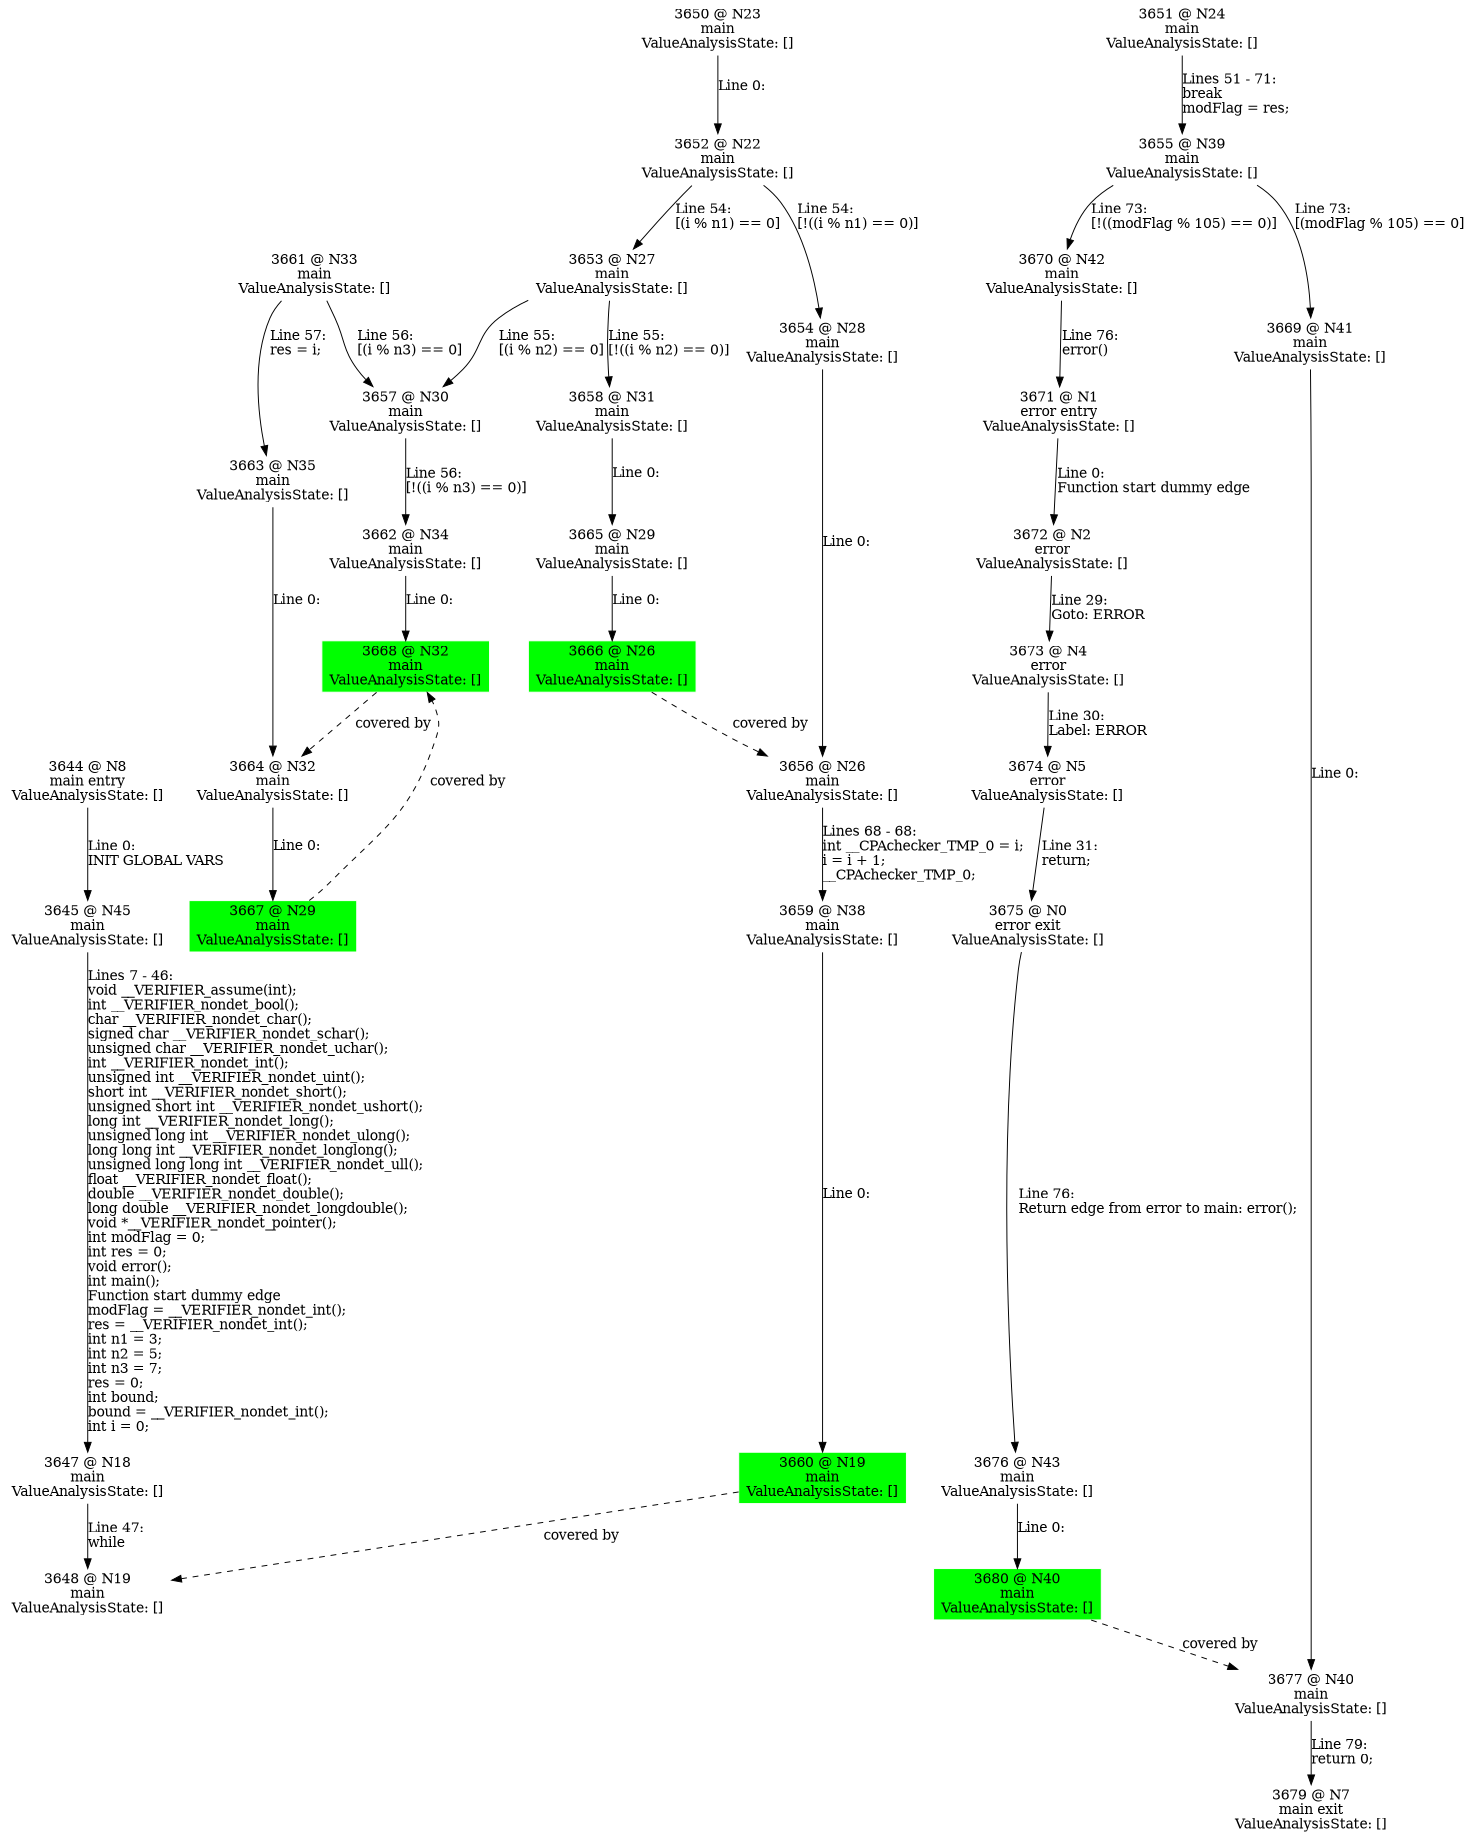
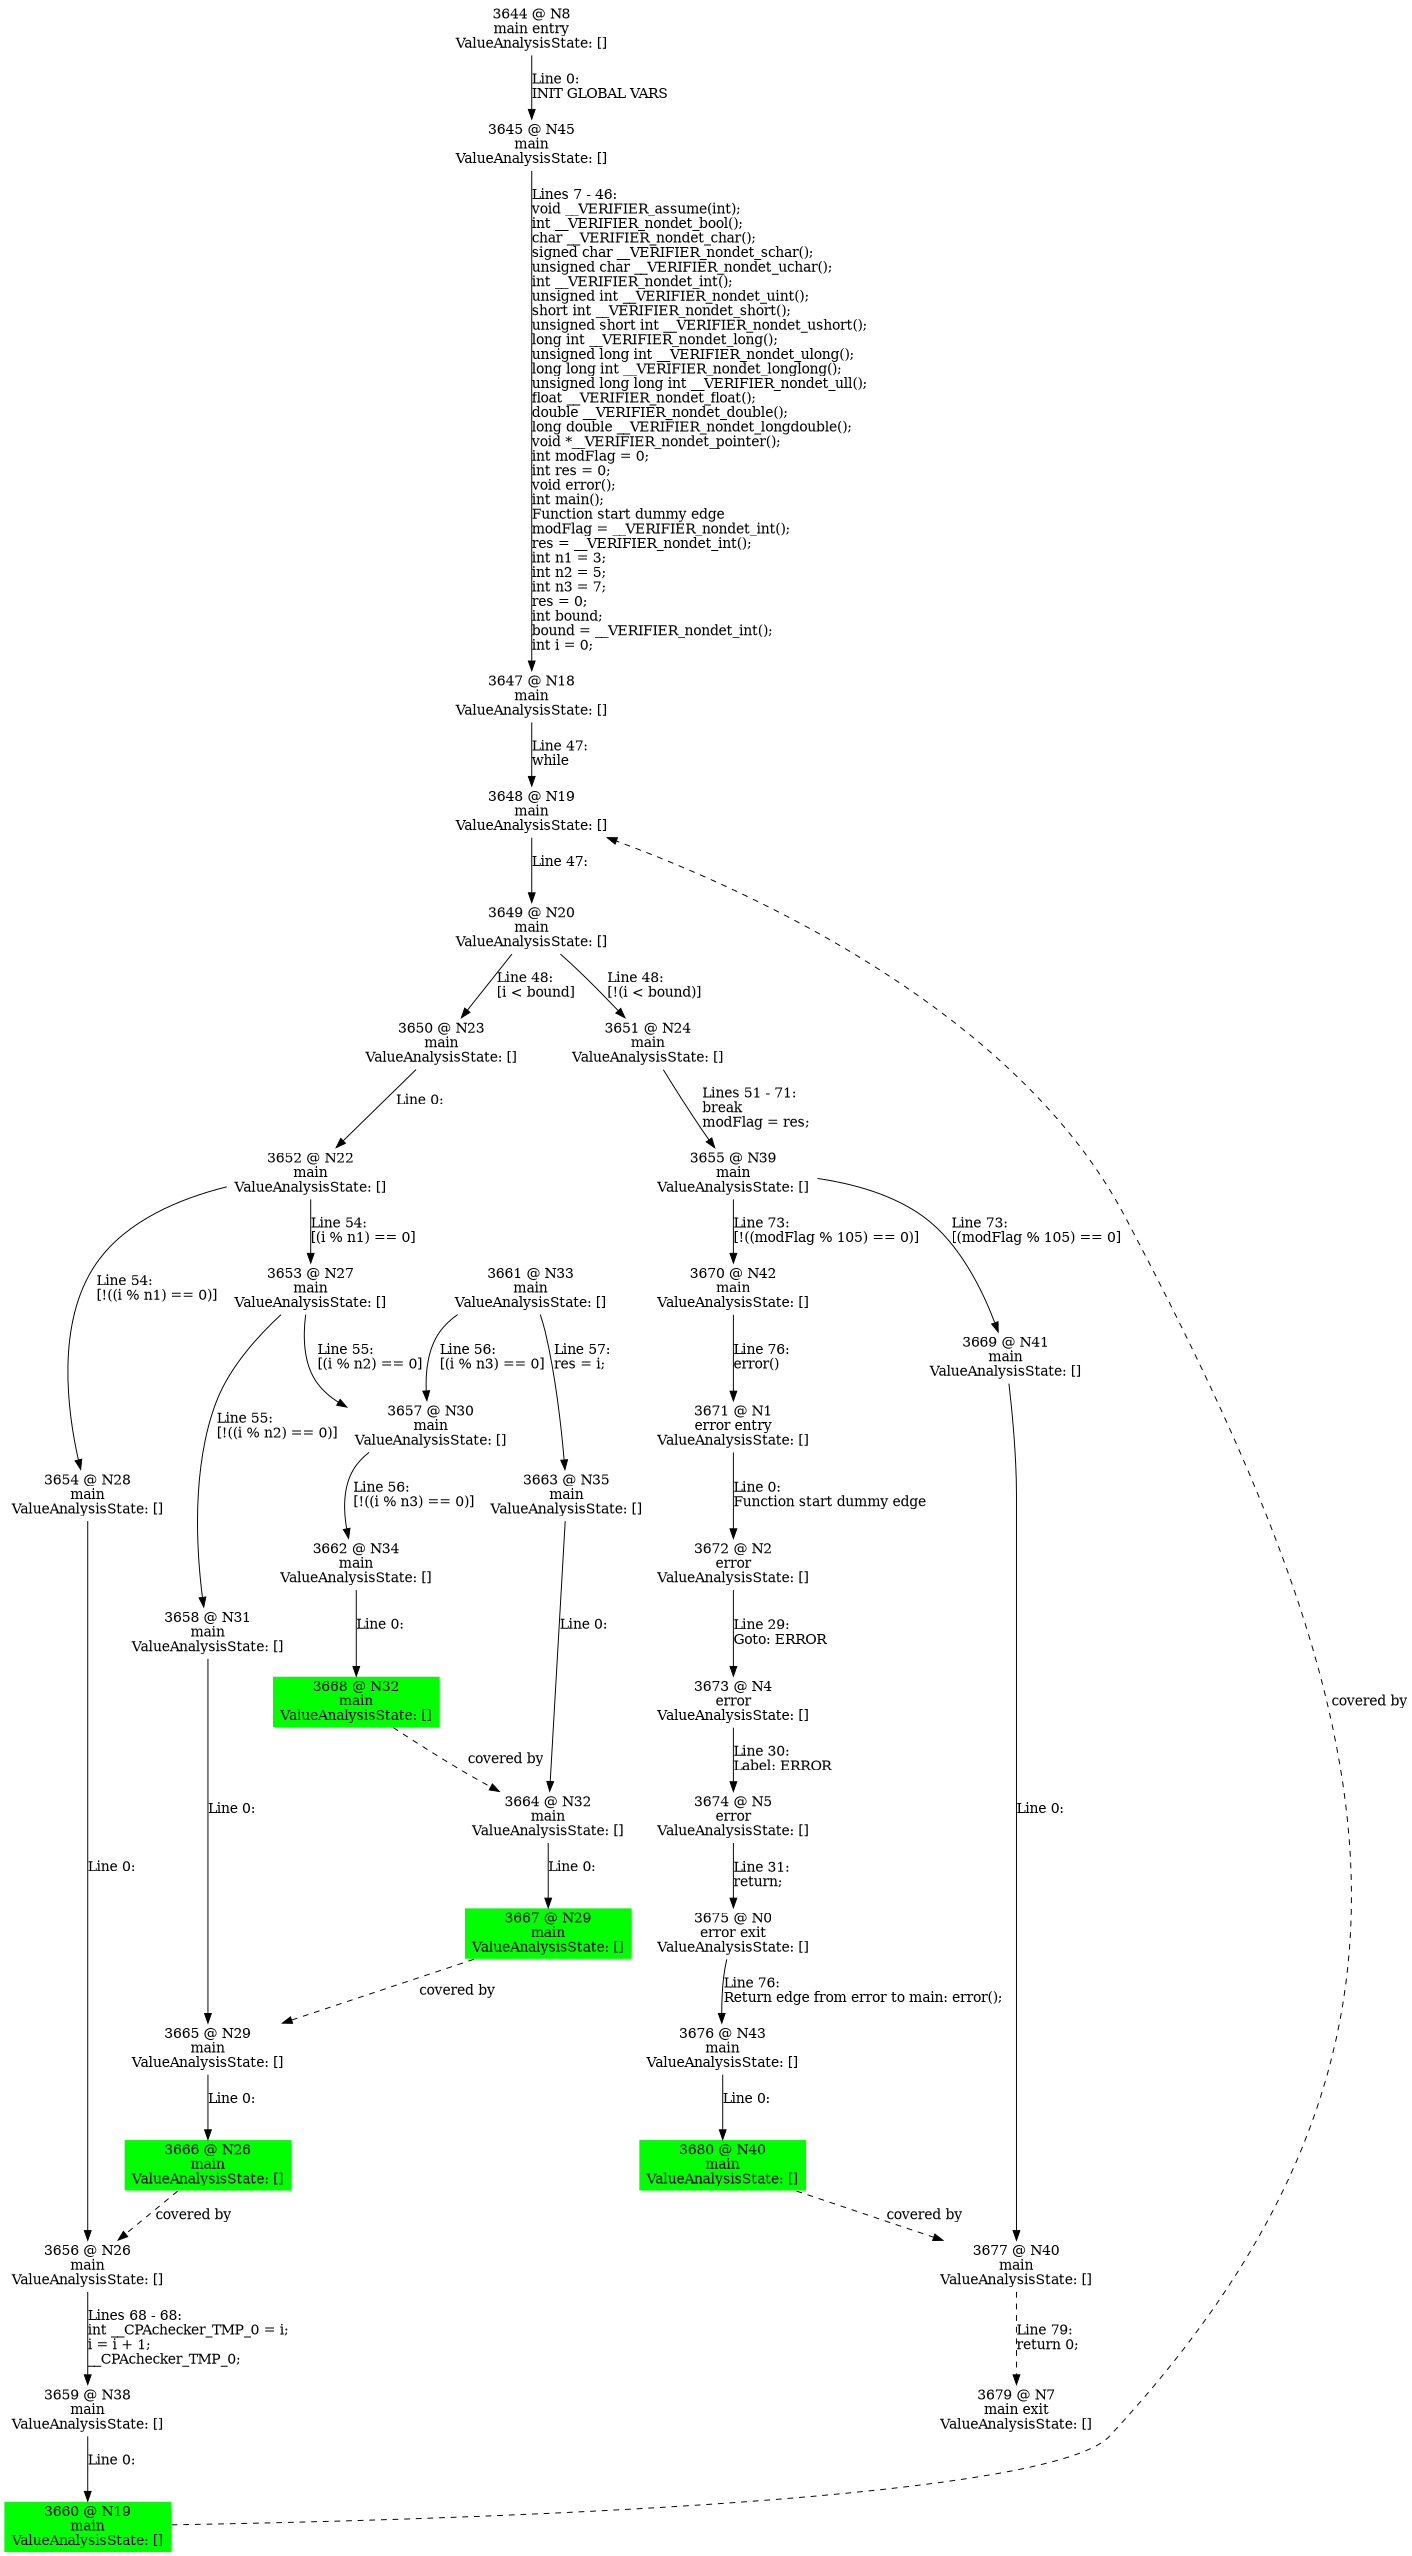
(397, 814) -> (383, 1990)
none -> (532, 928)
(1311, 1748) -> (1016, 2333)
